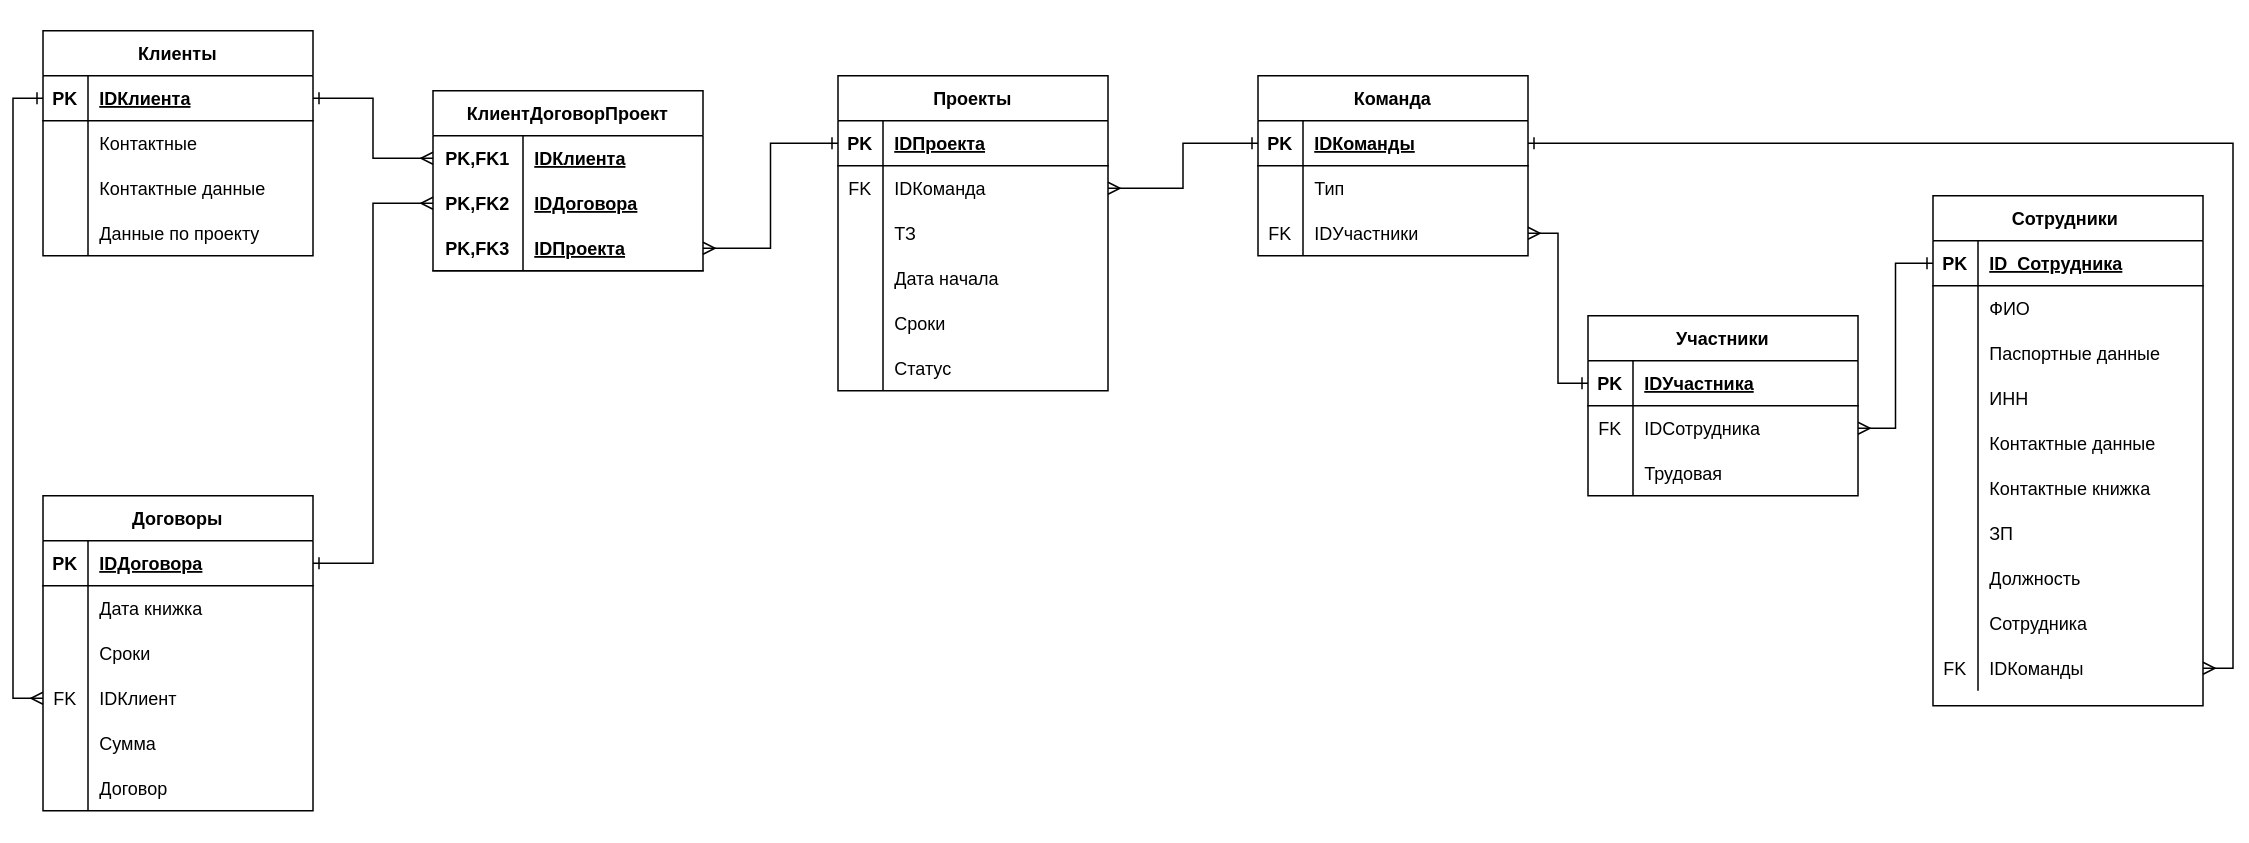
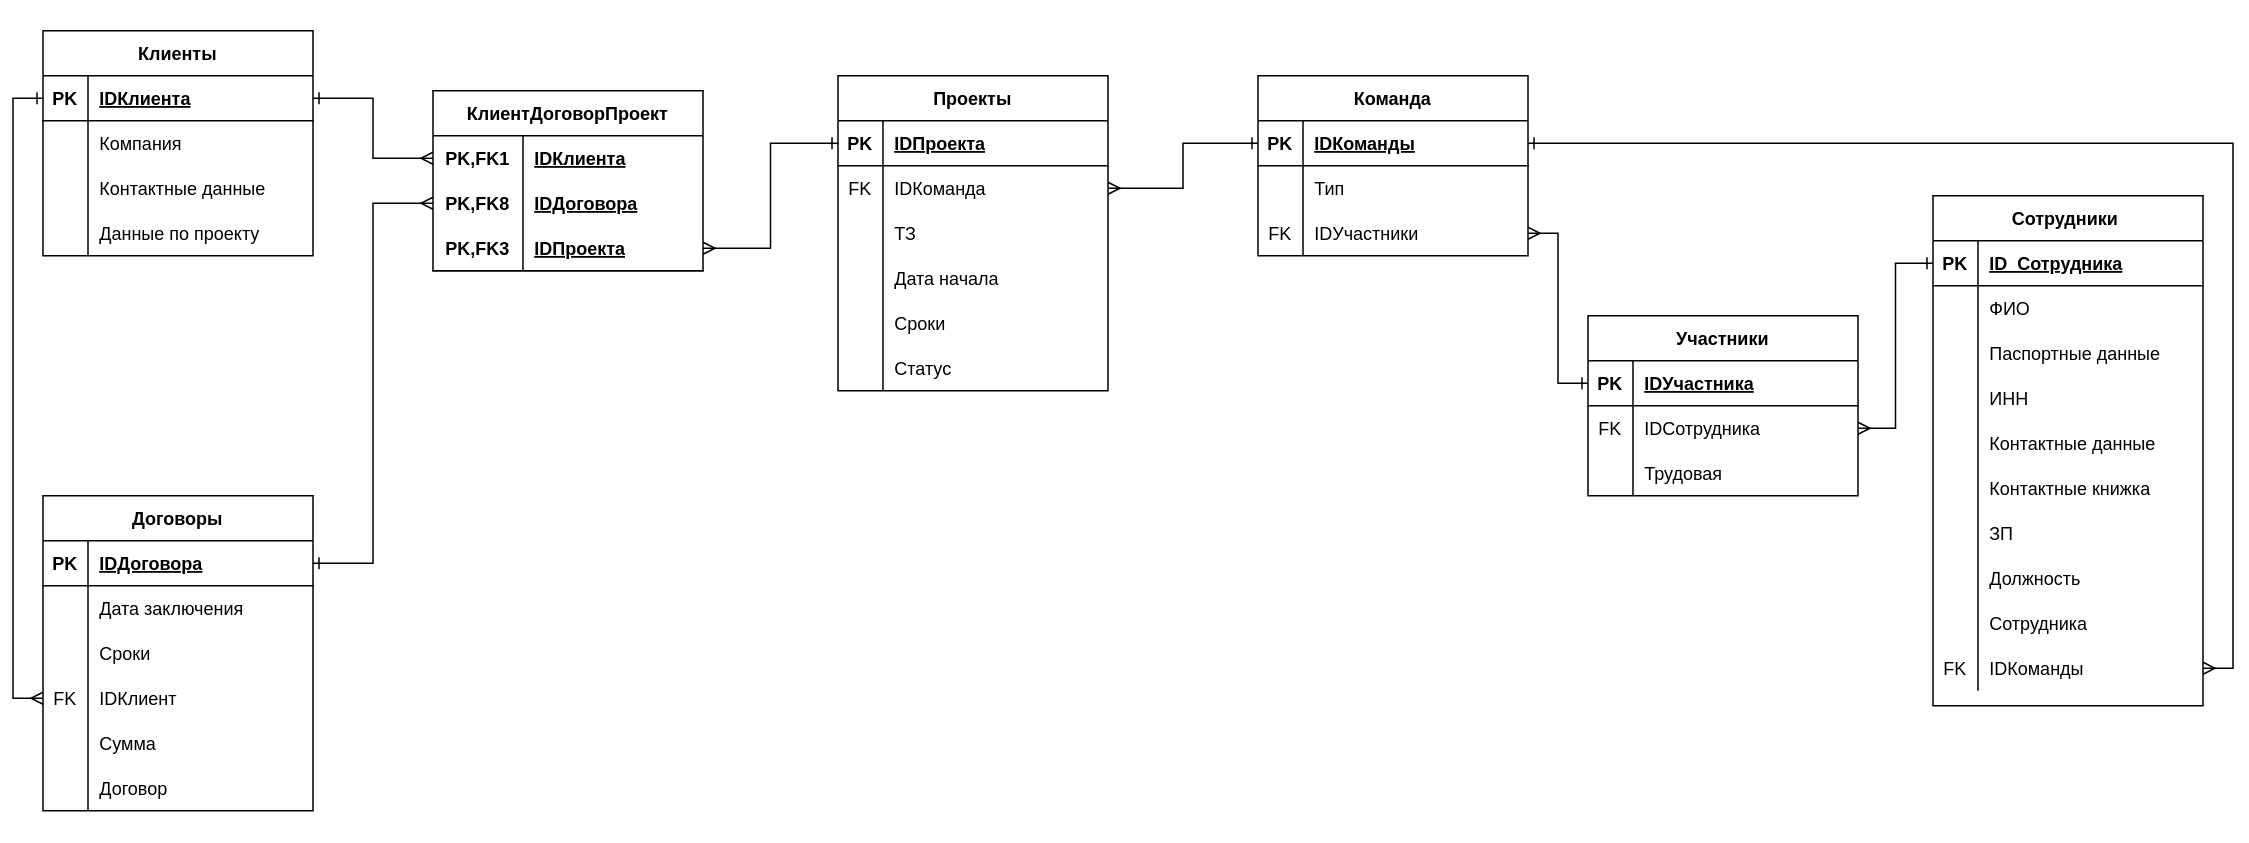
(149, 144) -> (139, 144)
(477, 204) -> (477, 204)
(152, 609) -> (172, 609)
